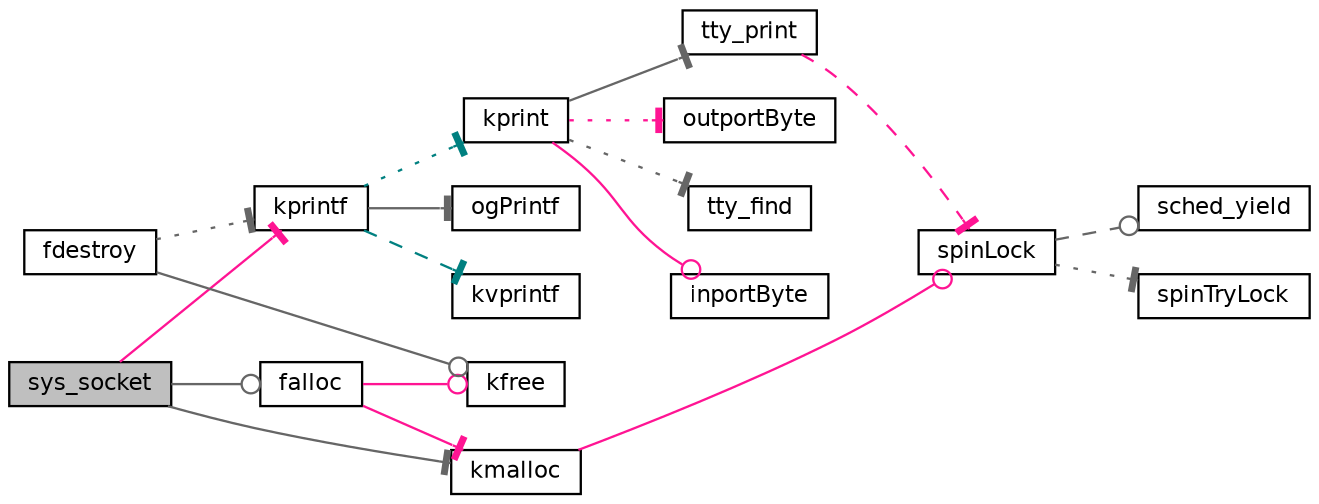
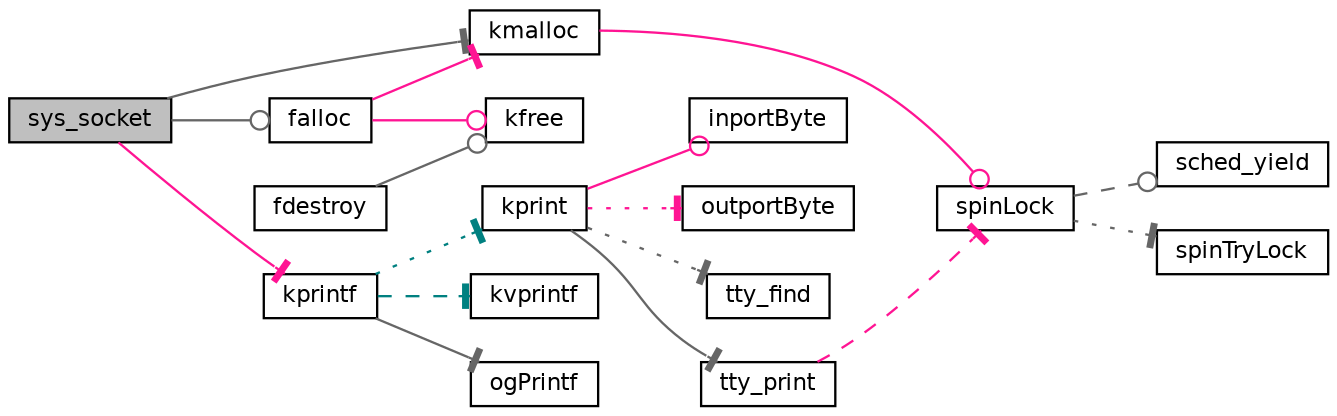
(200, 230) -> none
